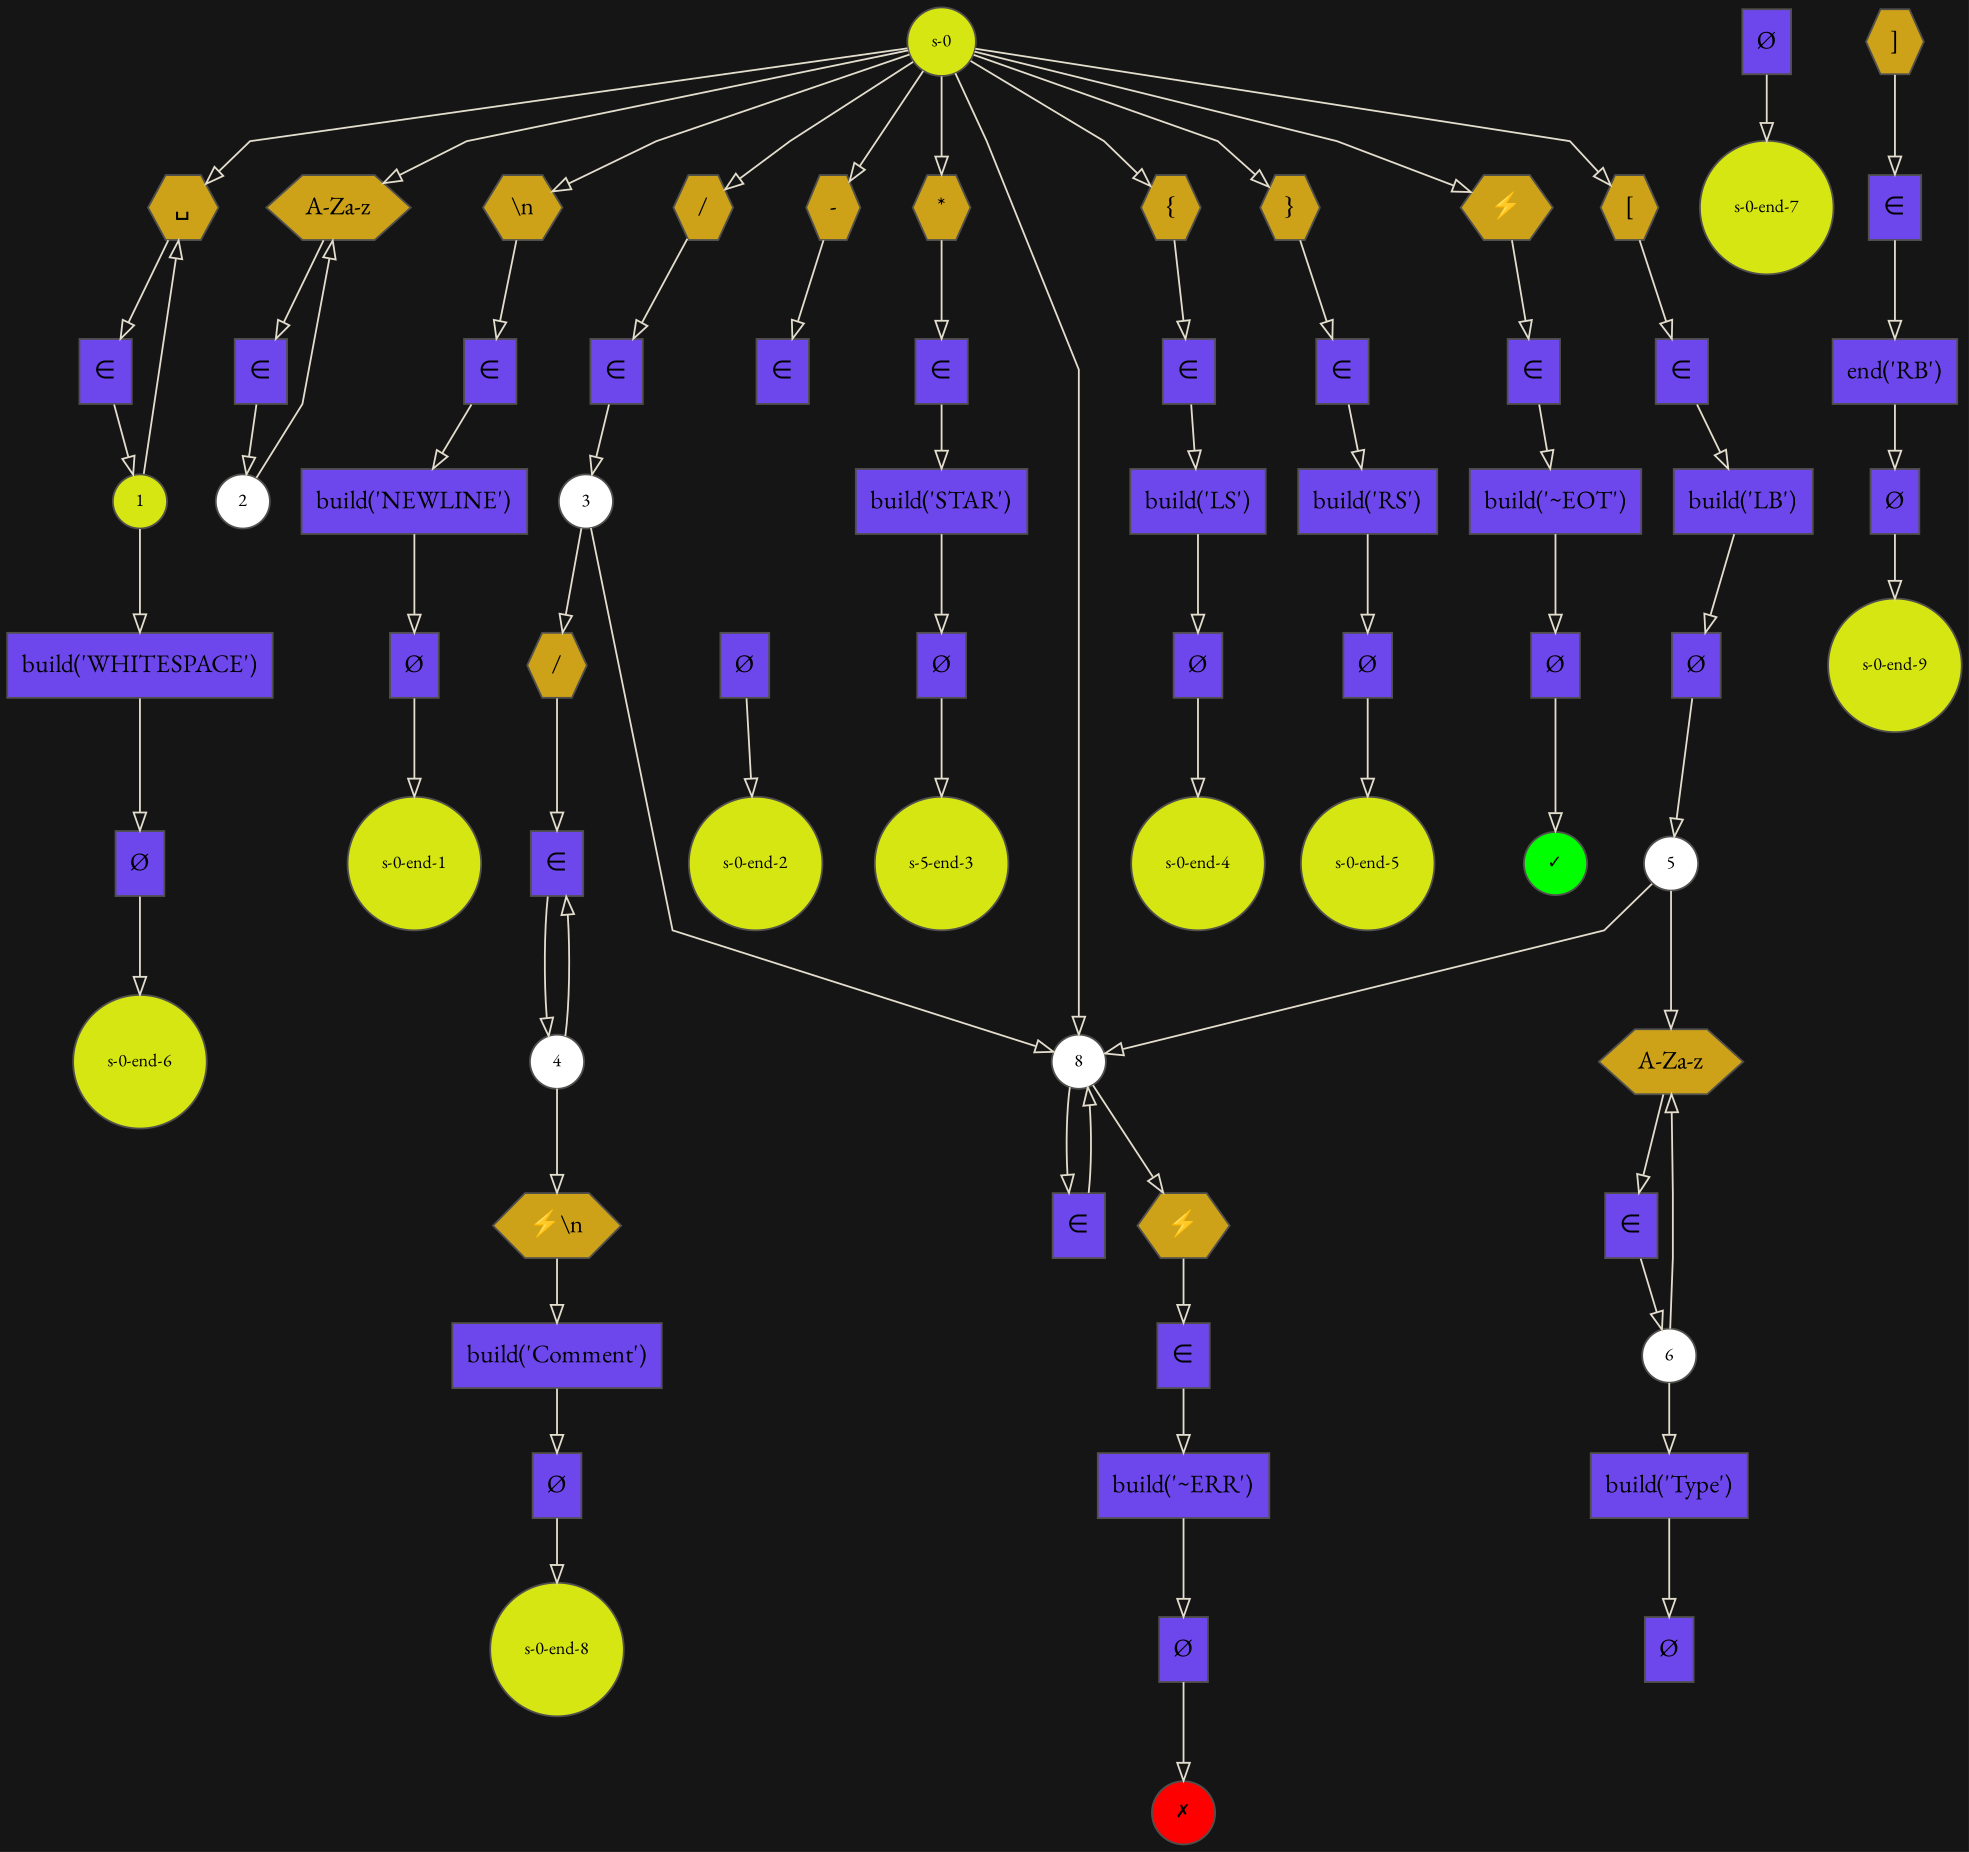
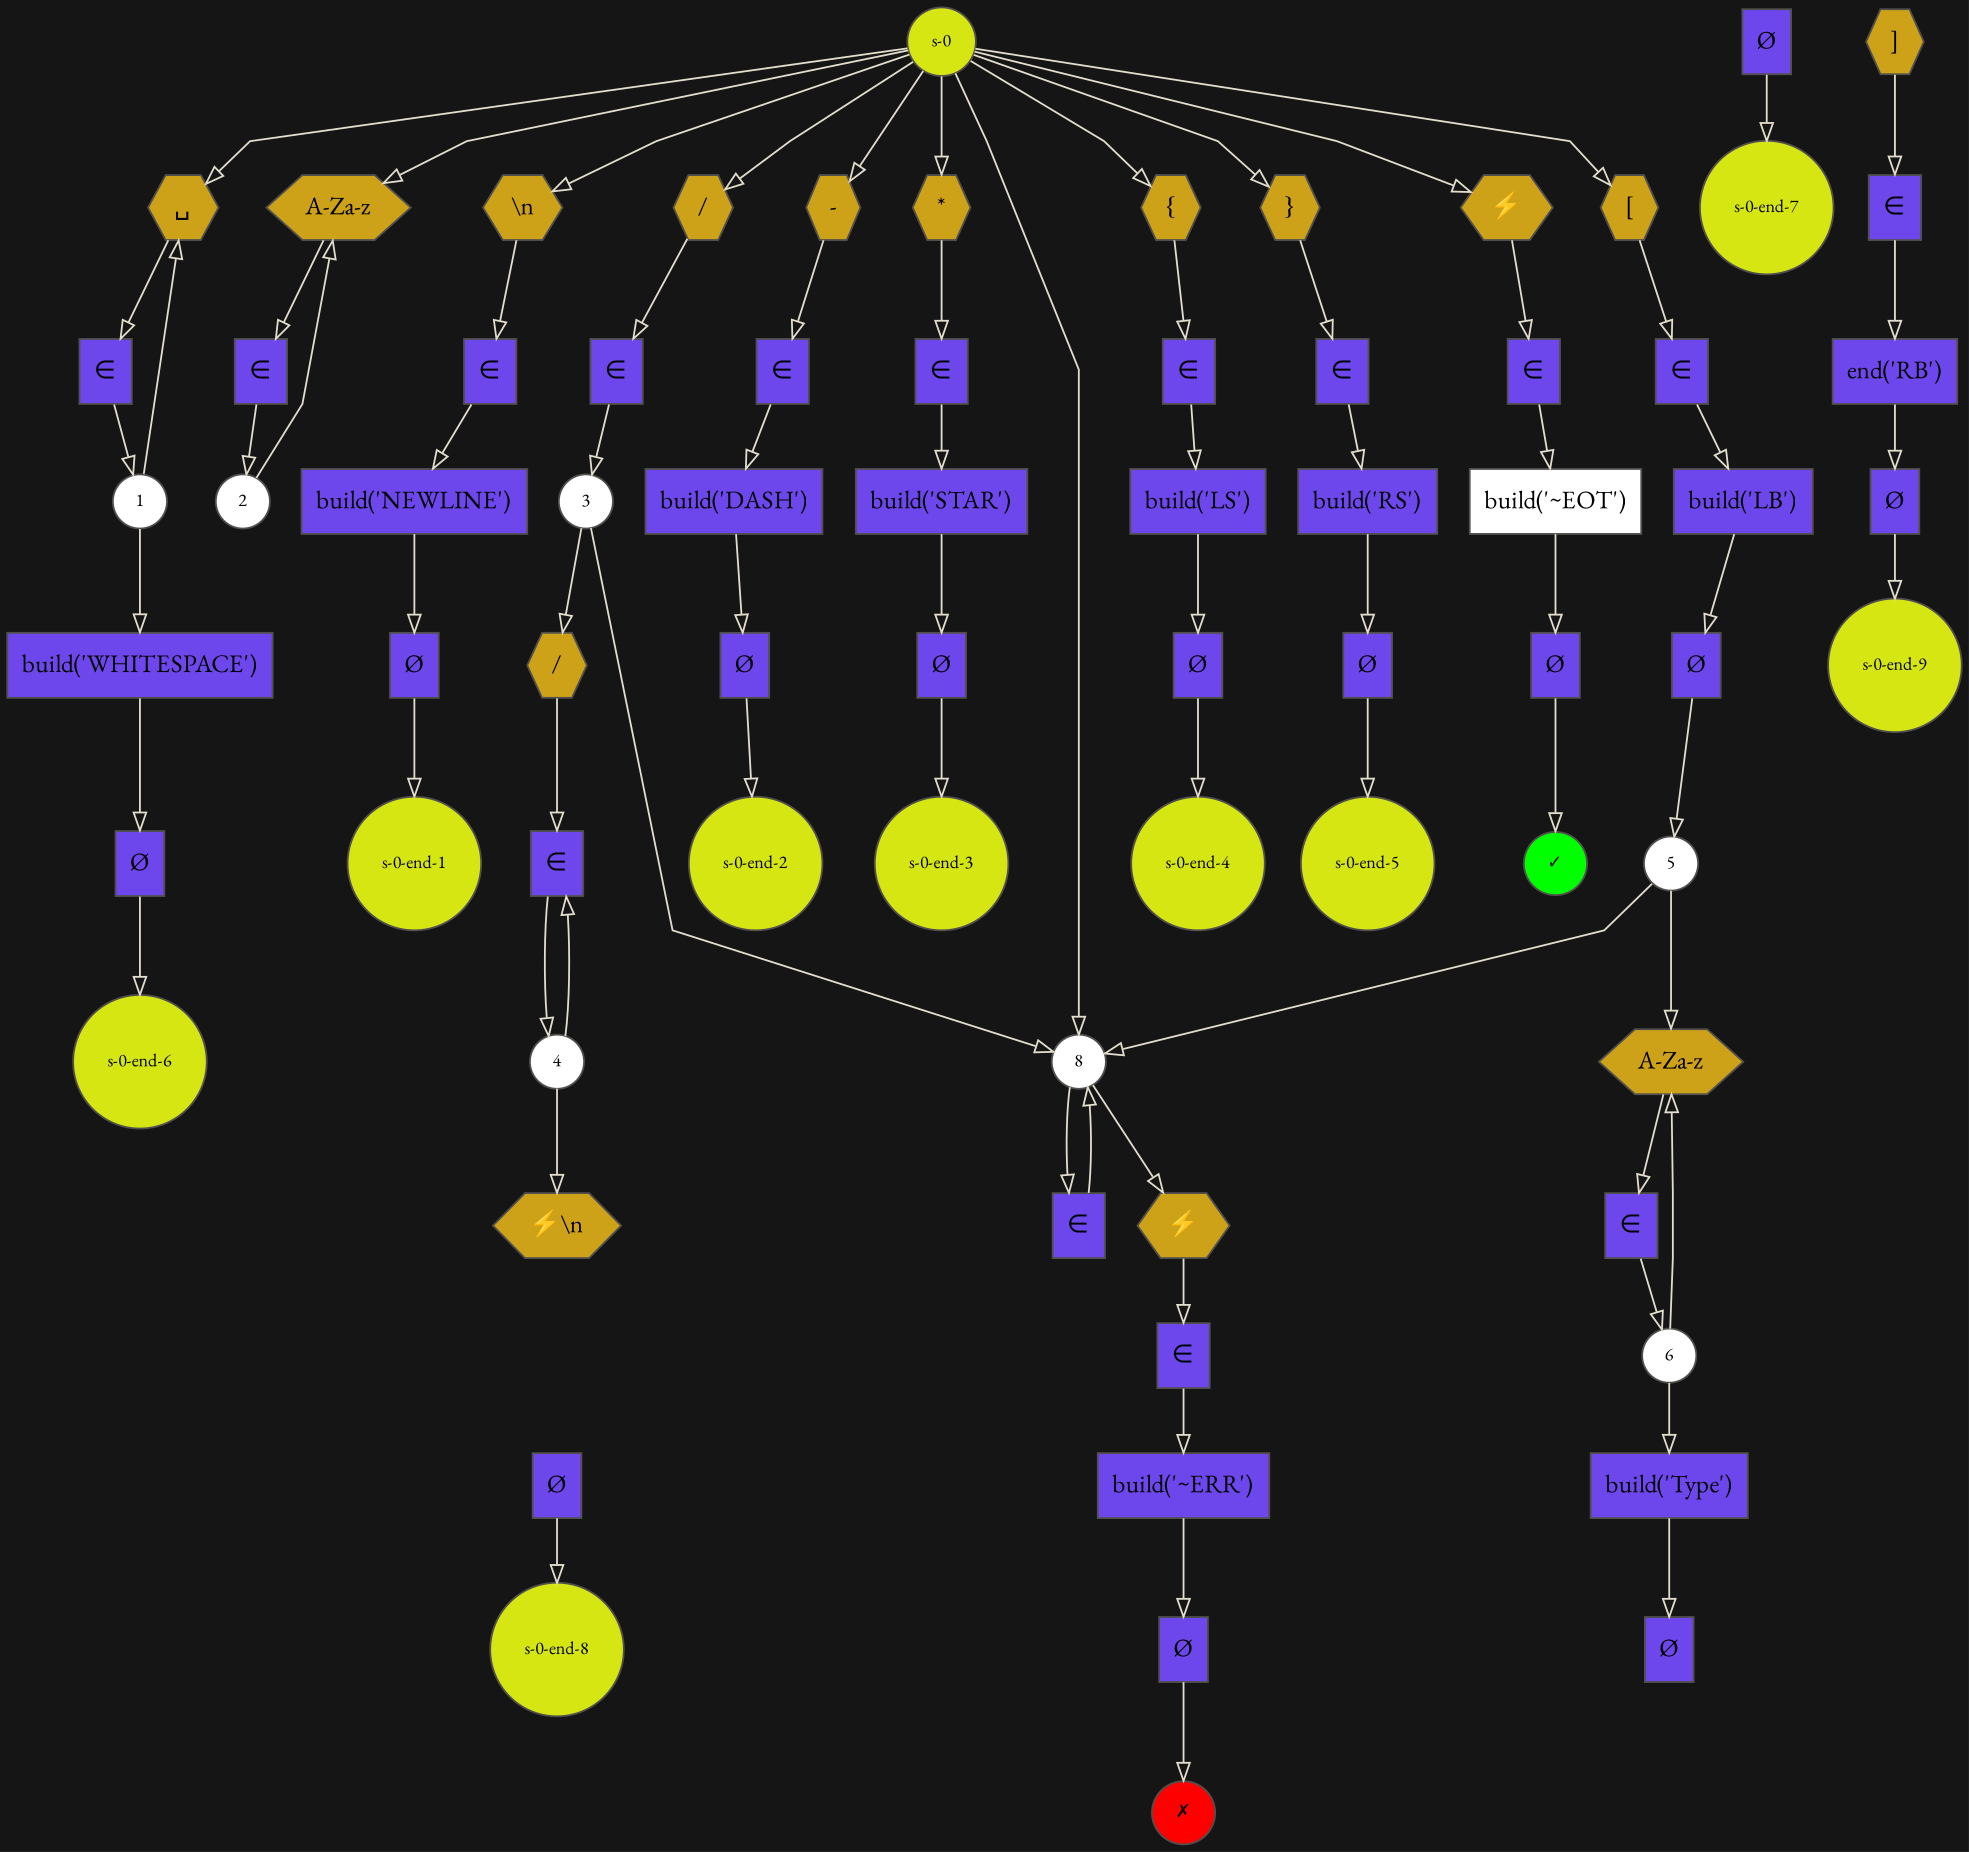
(140, 501) -> (140, 501)
none -> (734, 501)
(1555, 501) -> (1555, 501)
(942, 864) -> (942, 864)
(557, 1356) -> none
